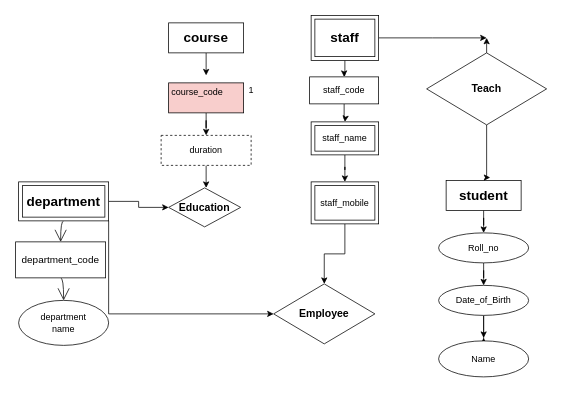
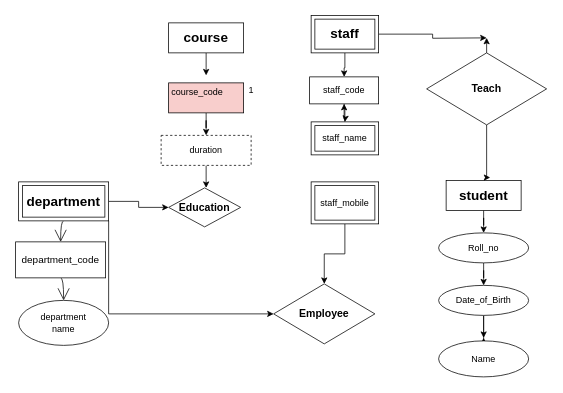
(345, 38) -> (345, 34)
(345, 167) -> (345, 109)
